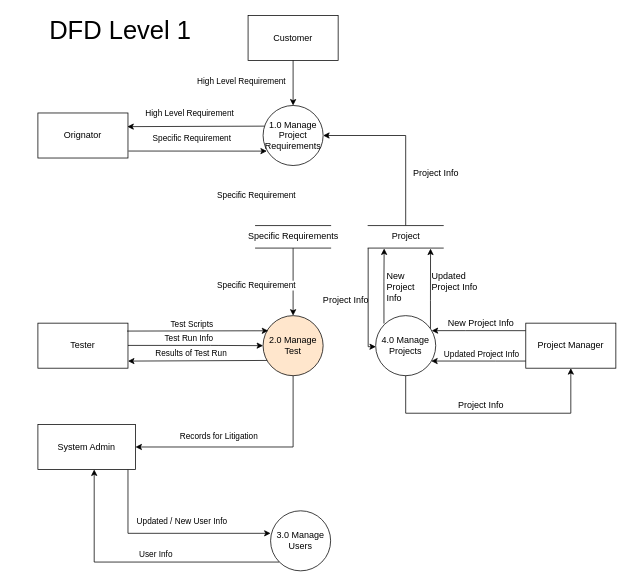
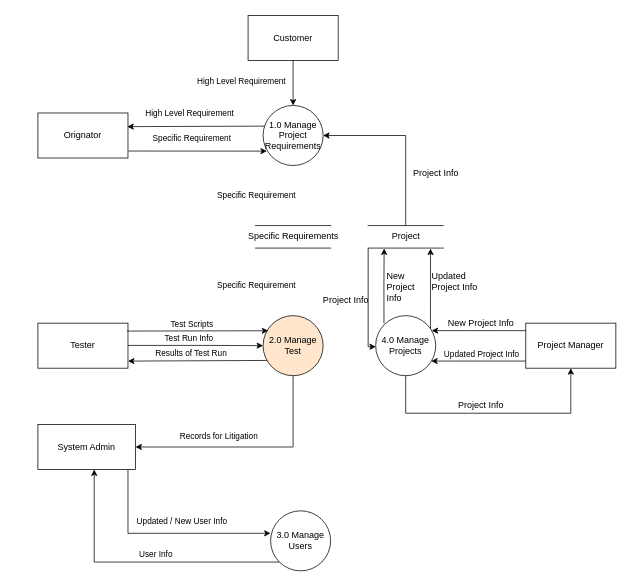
(120, 30) -> none
(293, 309) -> none
